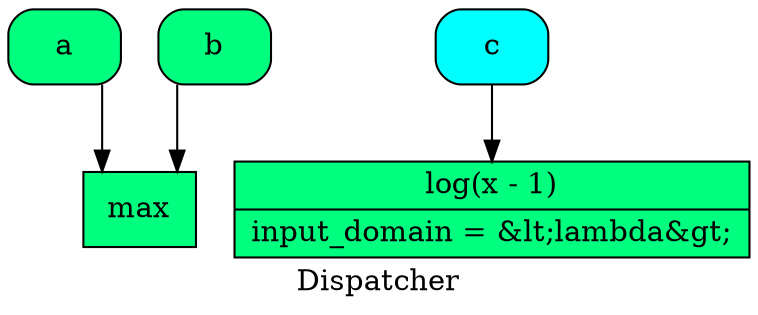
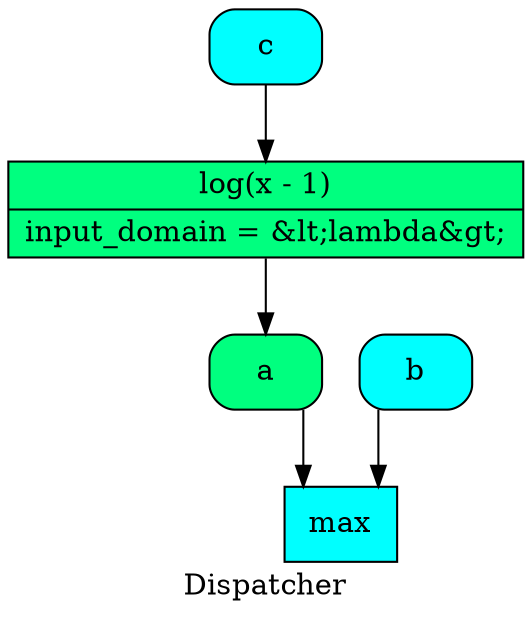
(215, 47) -> (416, 372)
(140, 210) -> (341, 524)
none -> (266, 286)
